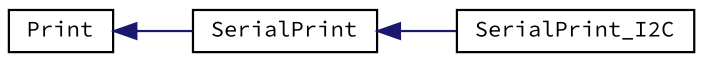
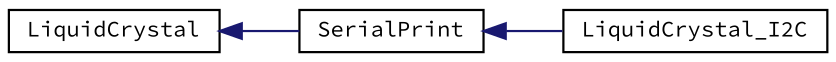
(61, 31) -> (114, 31)
(576, 31) -> (695, 31)
